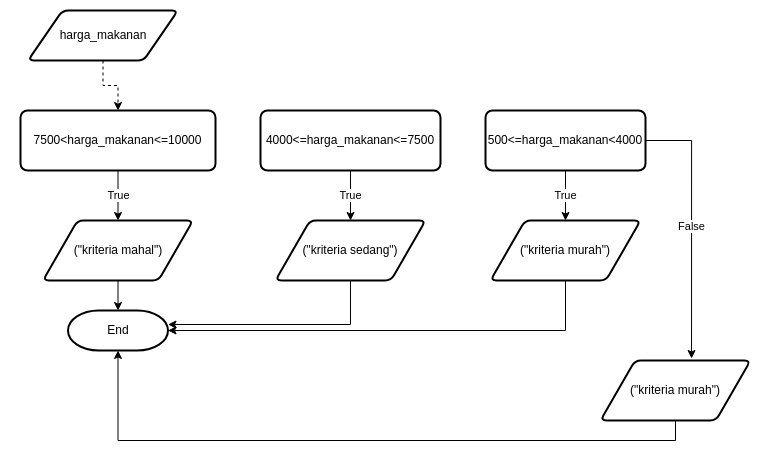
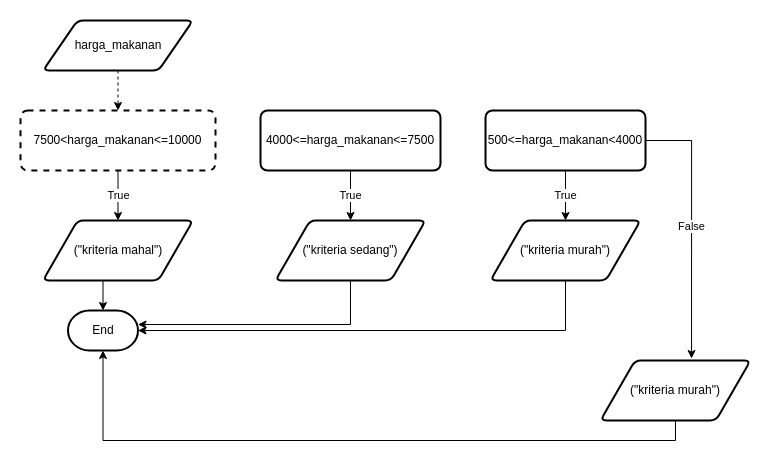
(103, 36) -> (118, 46)
(118, 141) -> (118, 141)
(118, 331) -> (103, 331)
